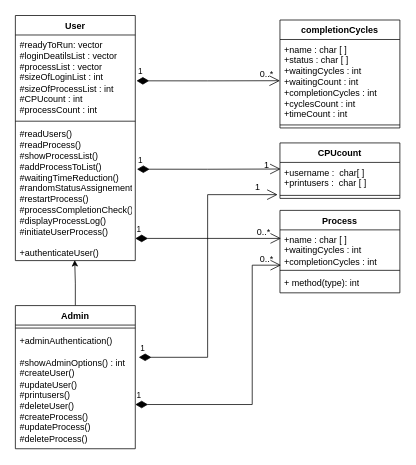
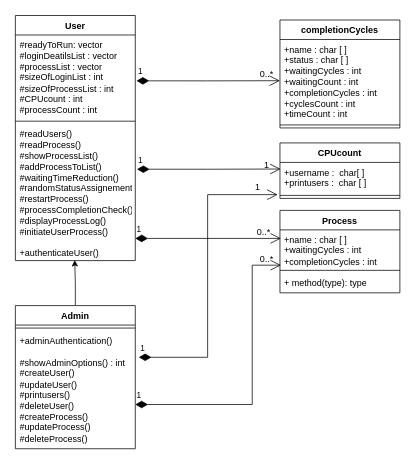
(328, 284) -> (332, 284)
